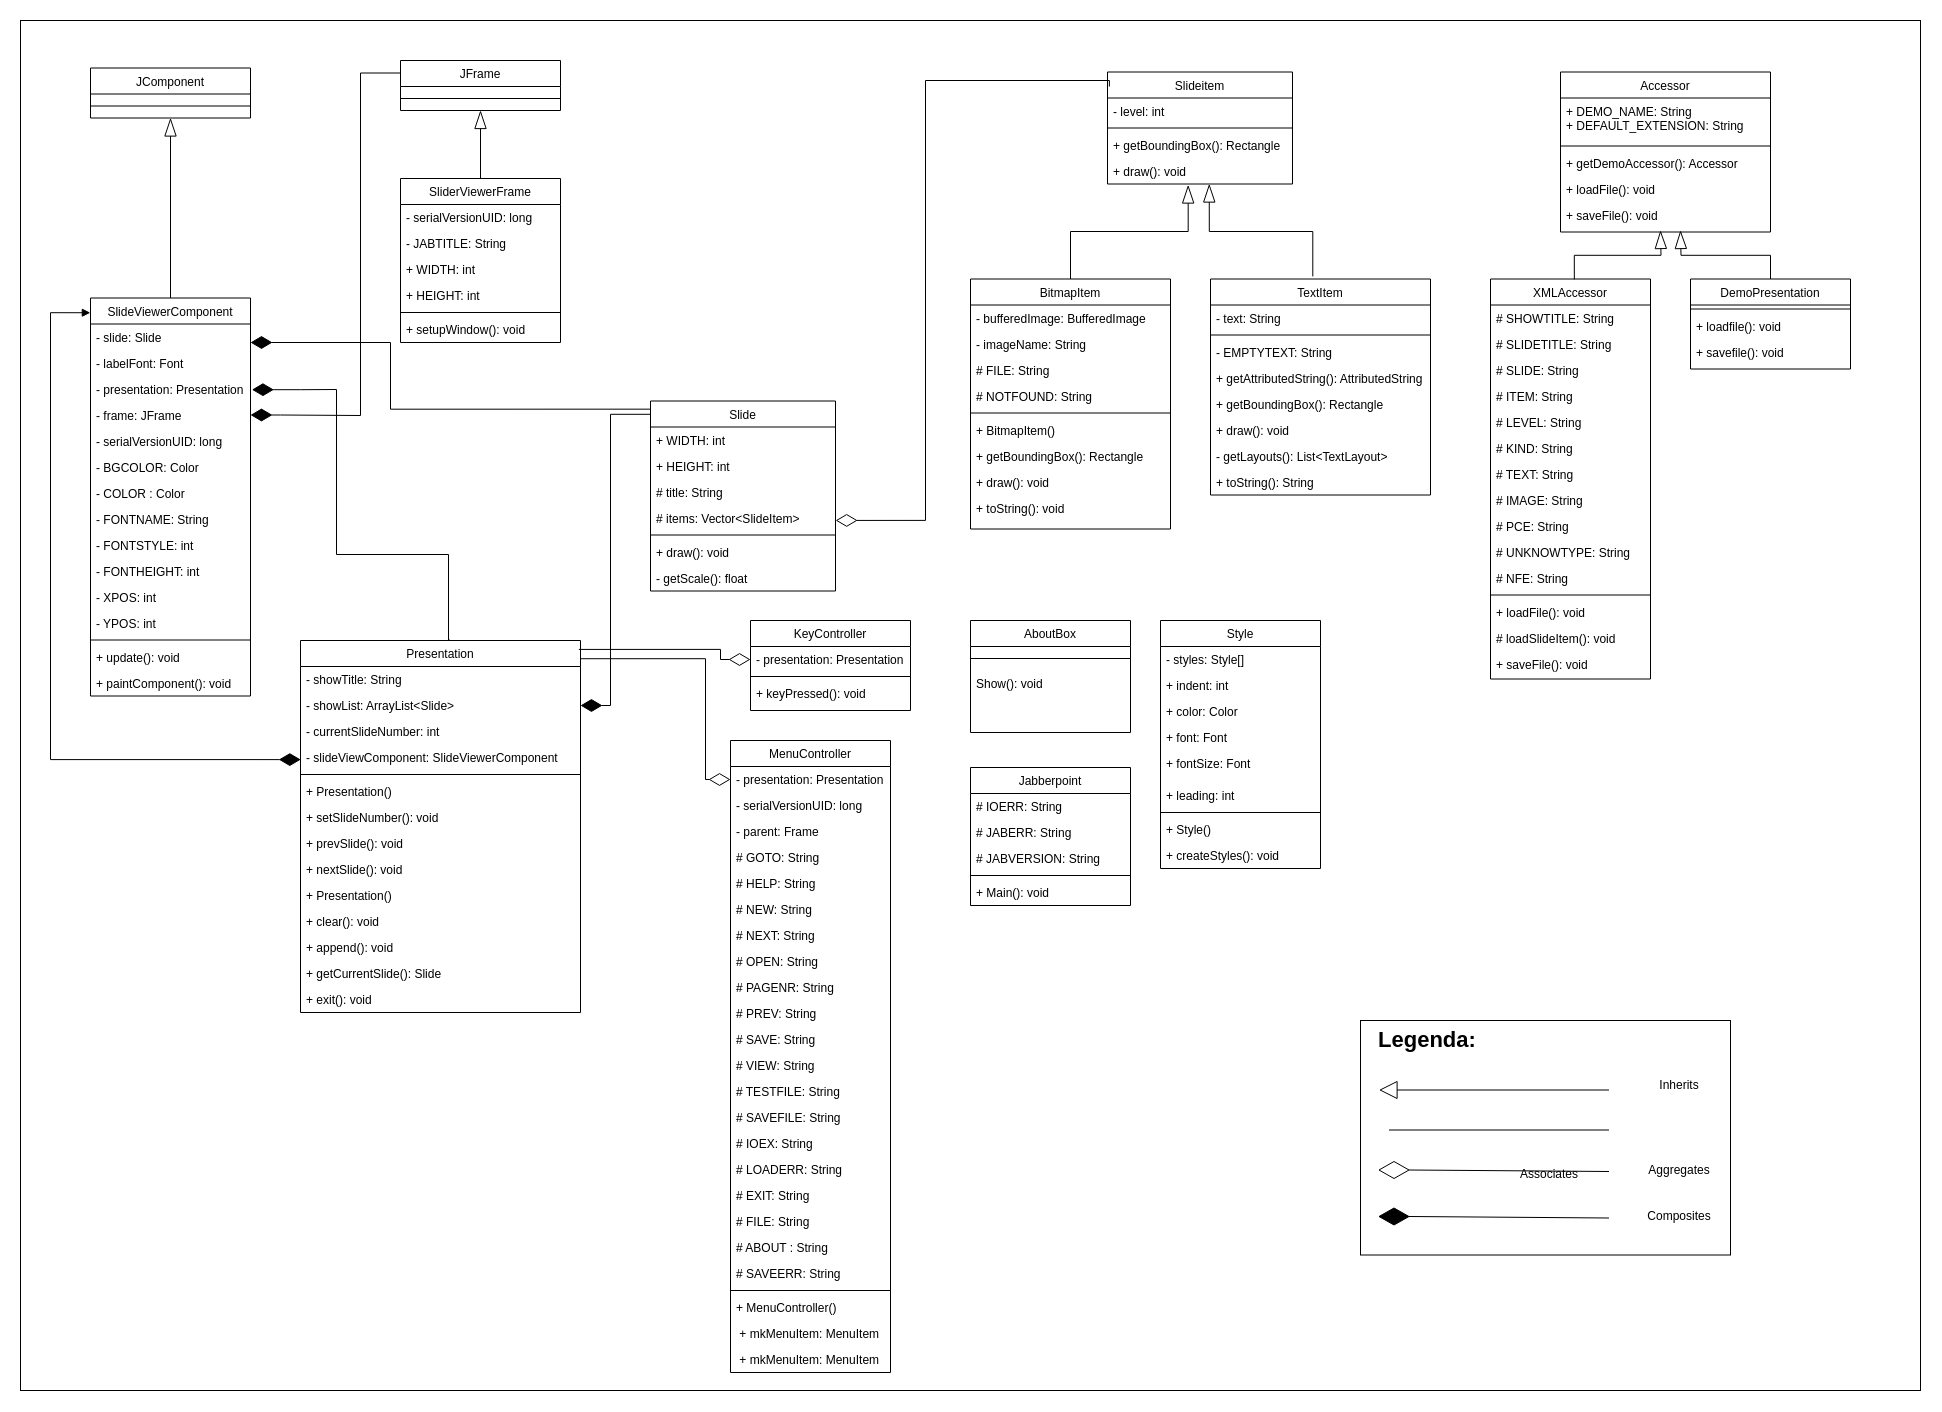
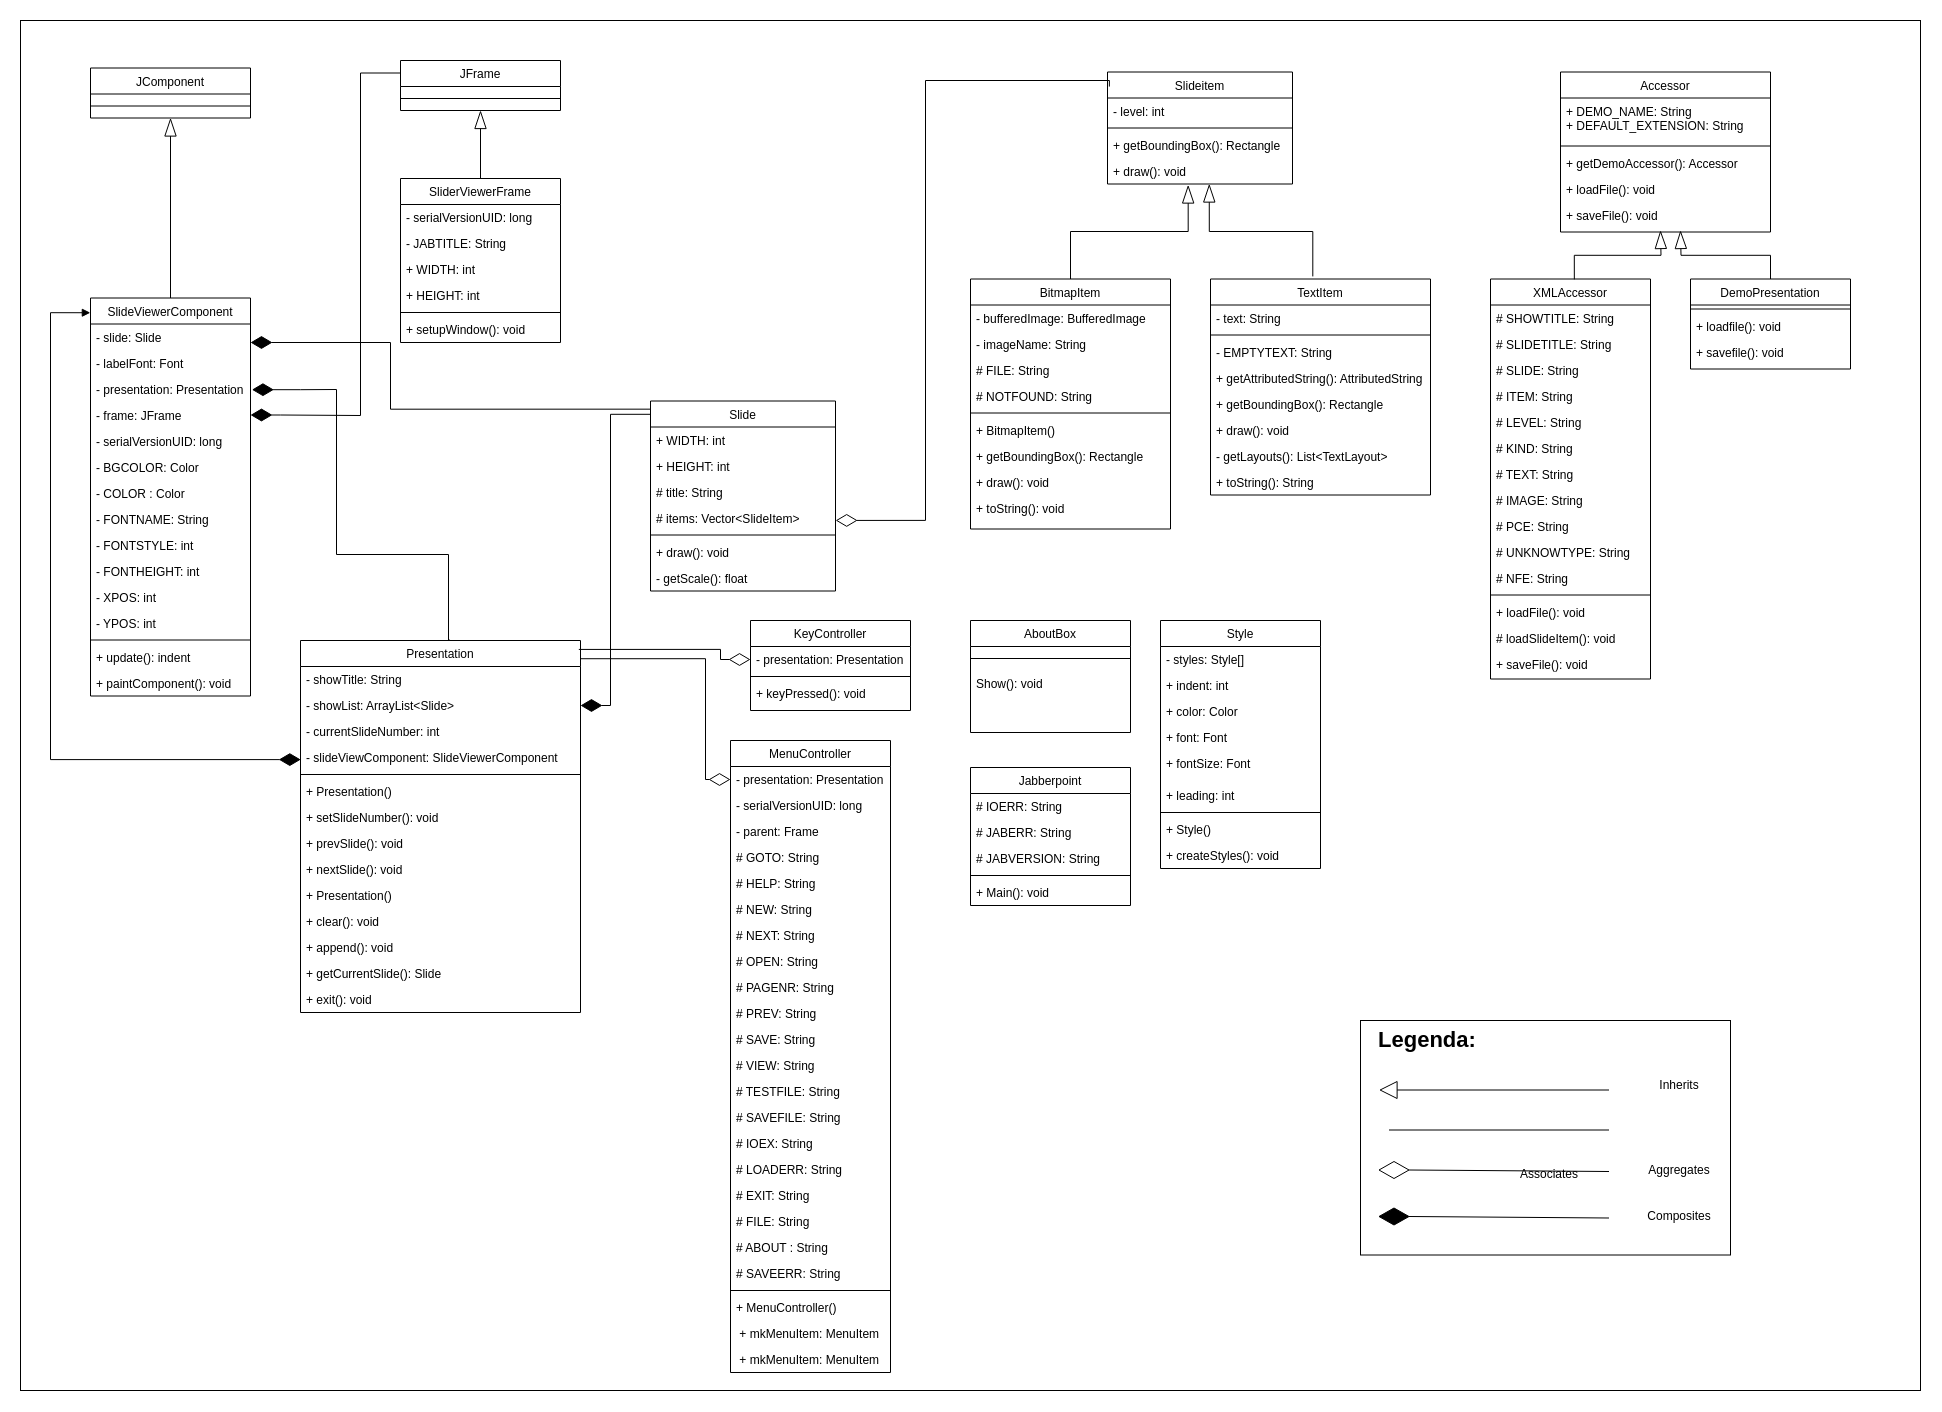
(144, 658) -> (150, 658)
